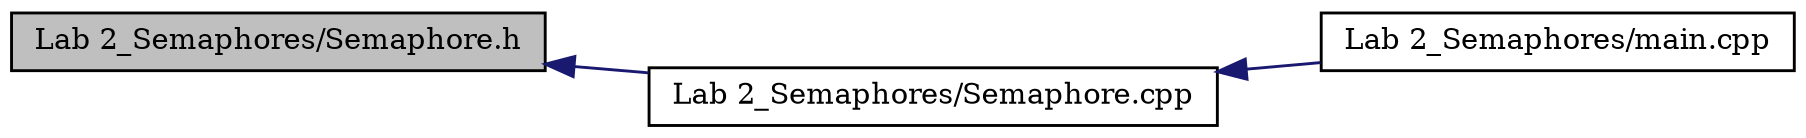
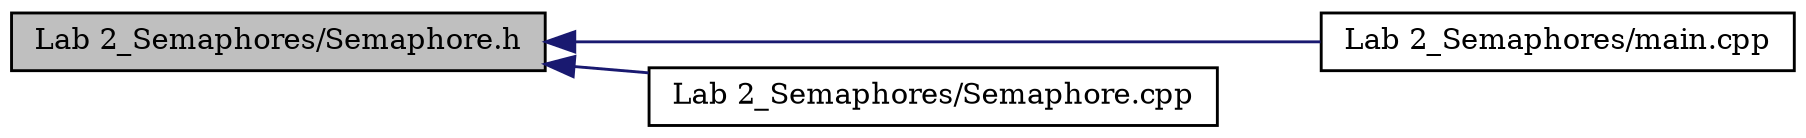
(1284, 66) -> (948, 42)
